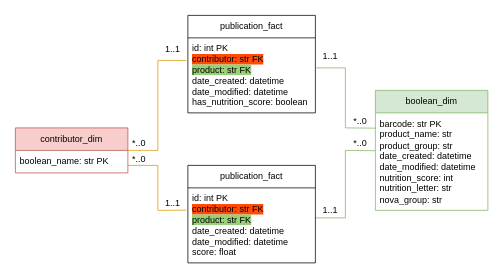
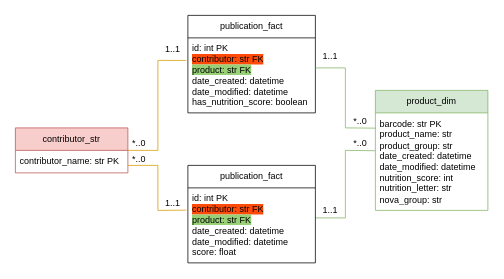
(432, 102) -> (432, 102)
(72, 139) -> (72, 139)
(66, 162) -> (72, 162)
